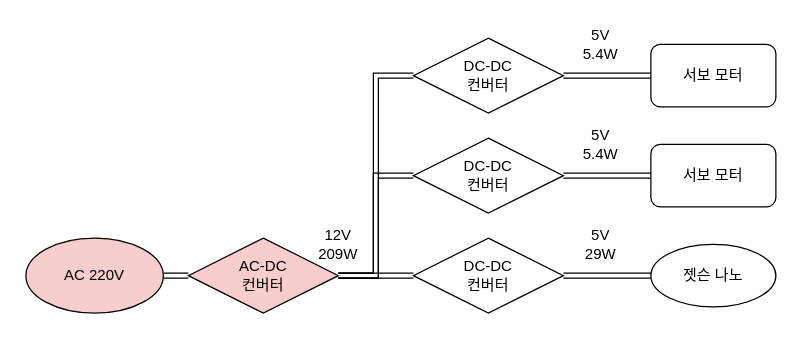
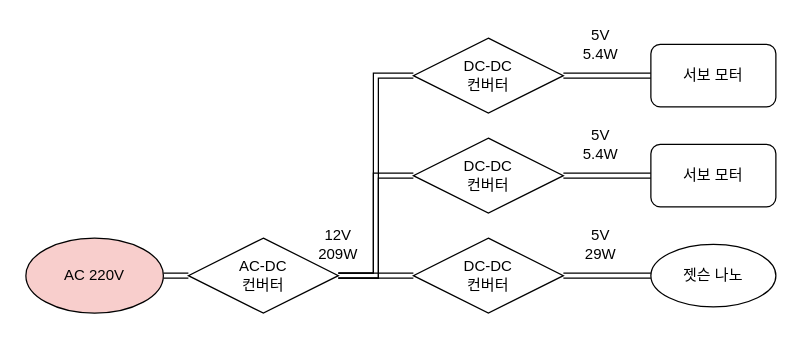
(263, 276) -> (263, 276)
